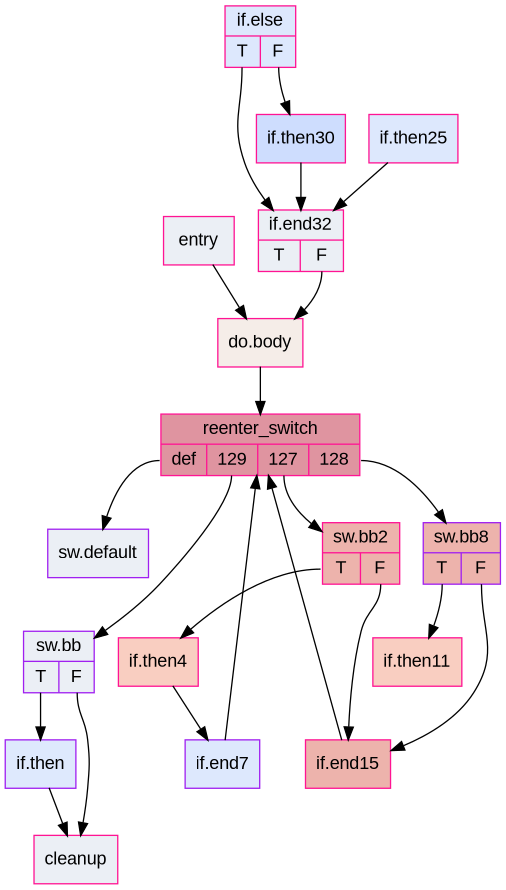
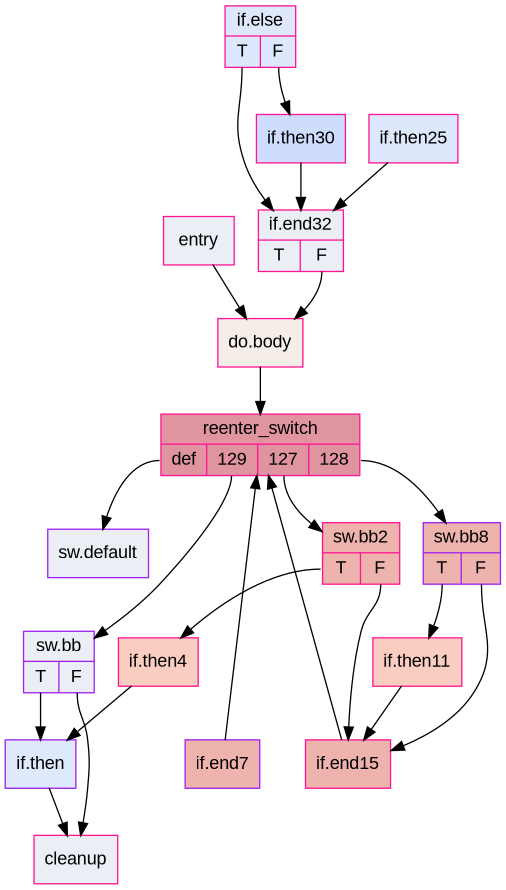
(187, 707) -> (105, 709)
none -> (386, 708)
(222, 764) -> (222, 764)
